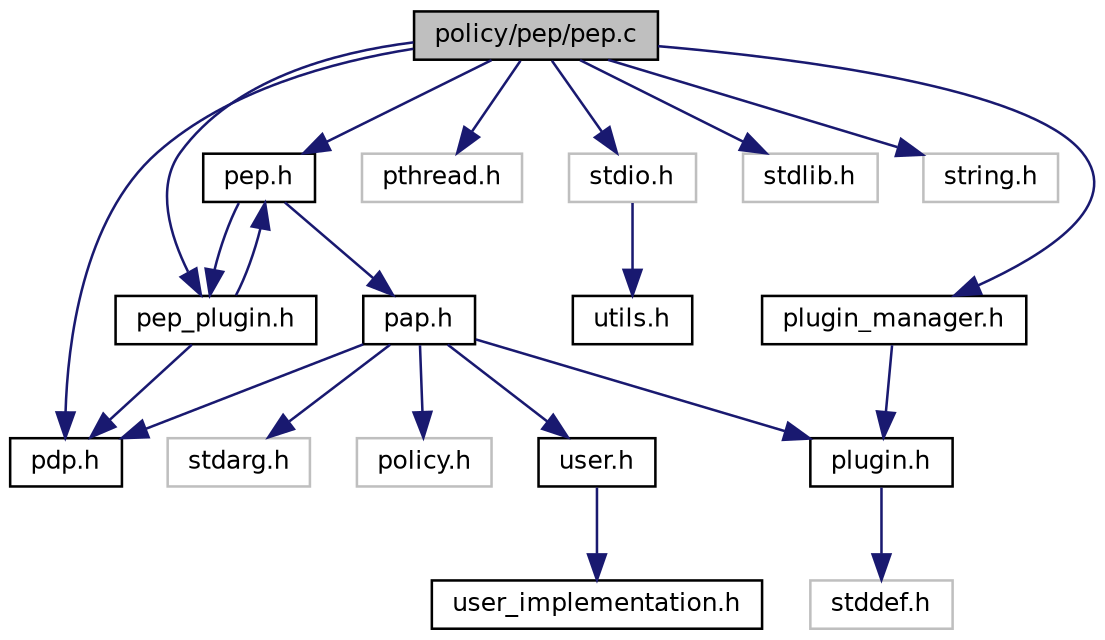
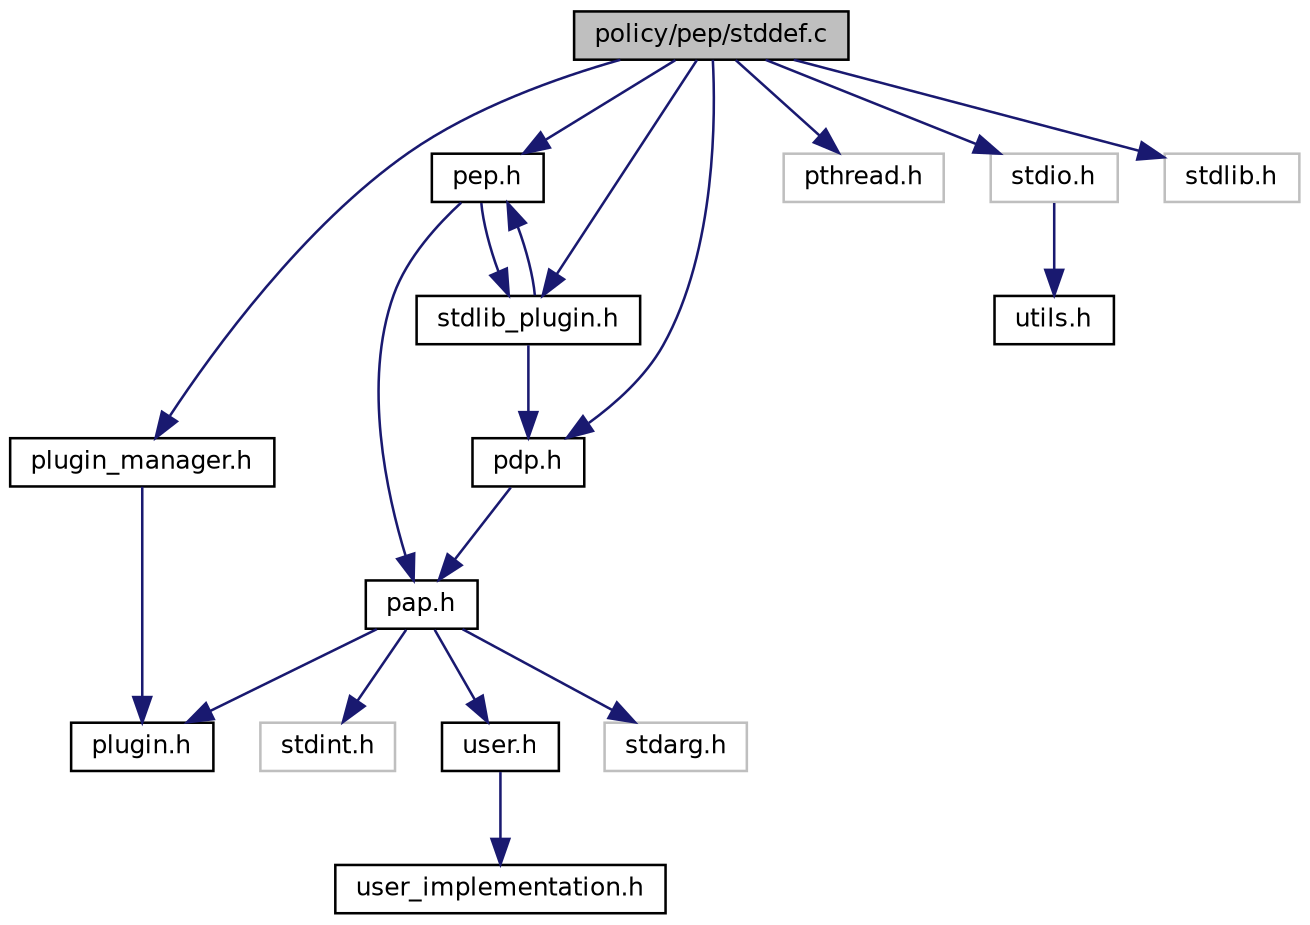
(536, 36) -> (711, 36)
(991, 178) -> none
(216, 320) -> (528, 320)
(254, 387) -> (483, 524)
(424, 462) -> (328, 747)
(881, 605) -> none
